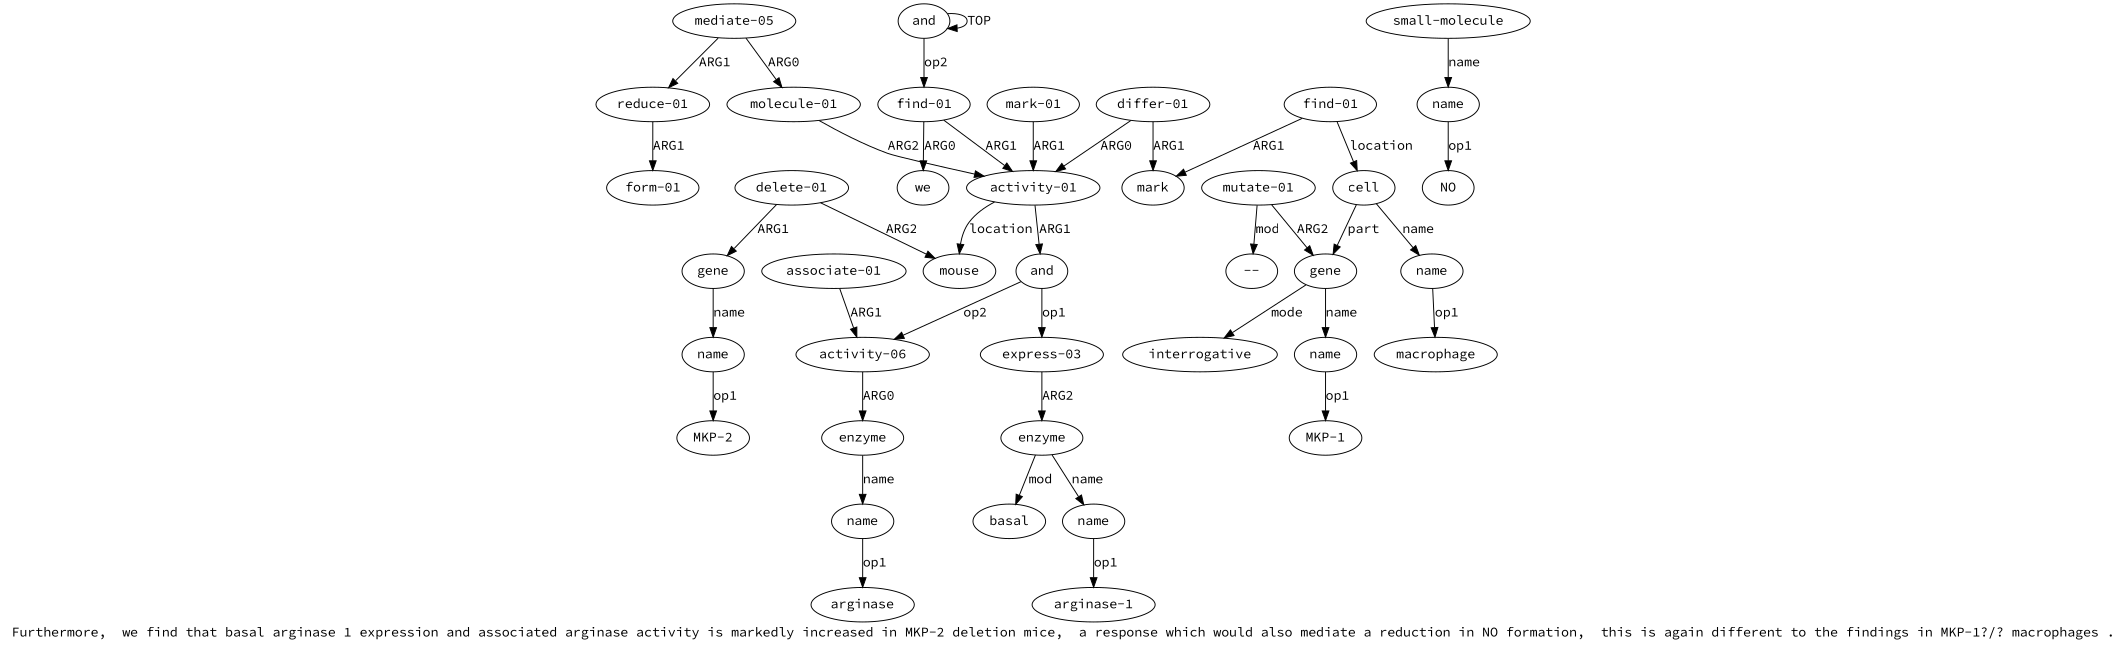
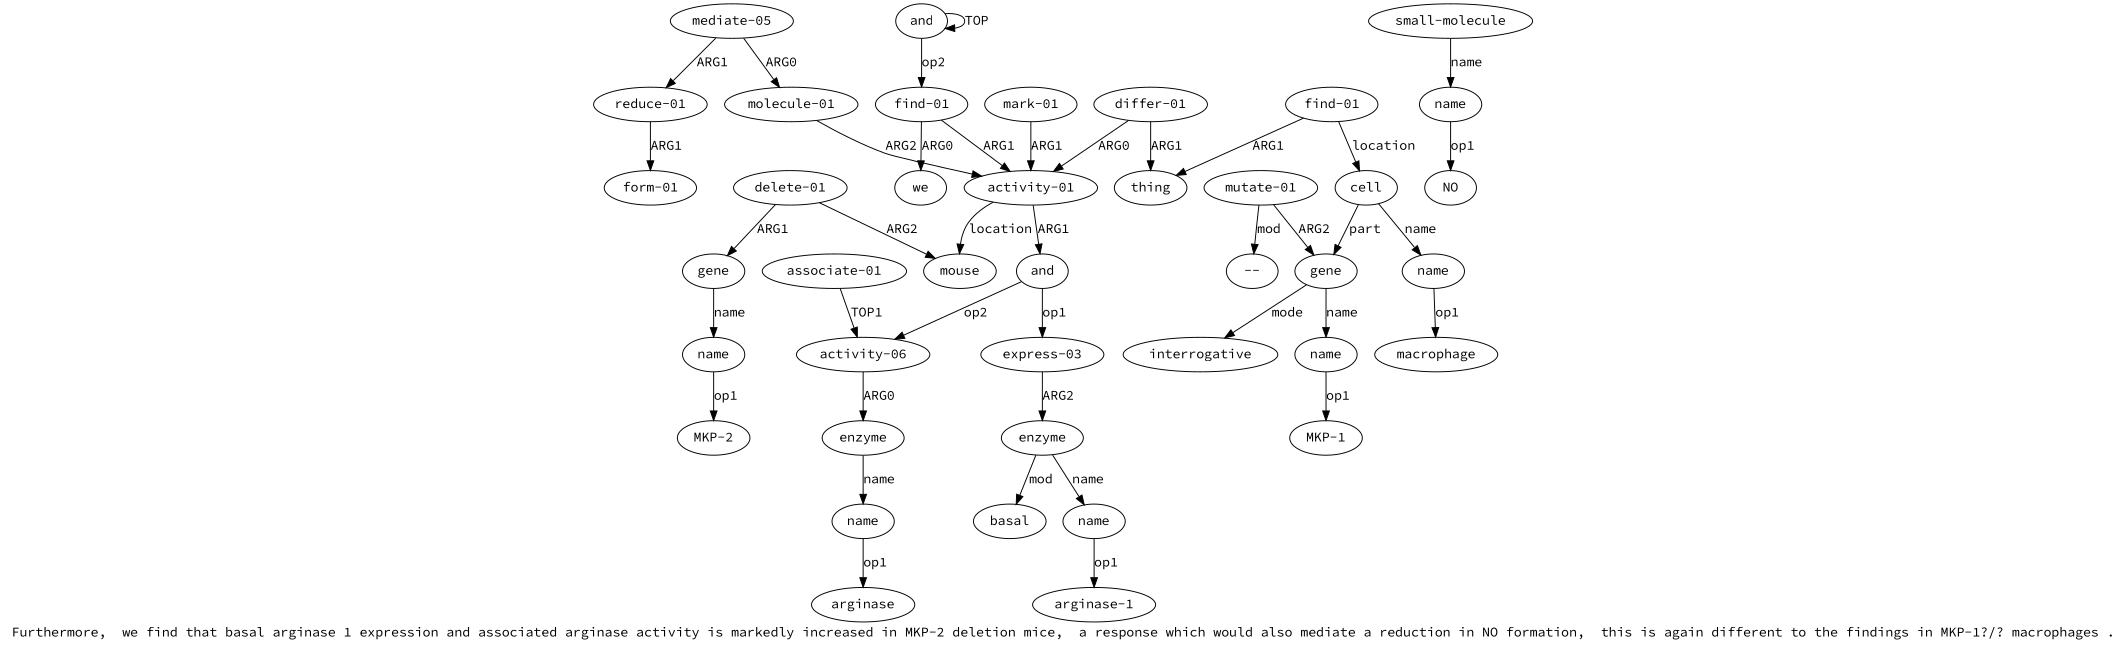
(1153, 188) -> (1151, 188)
(867, 313) -> (867, 313)
